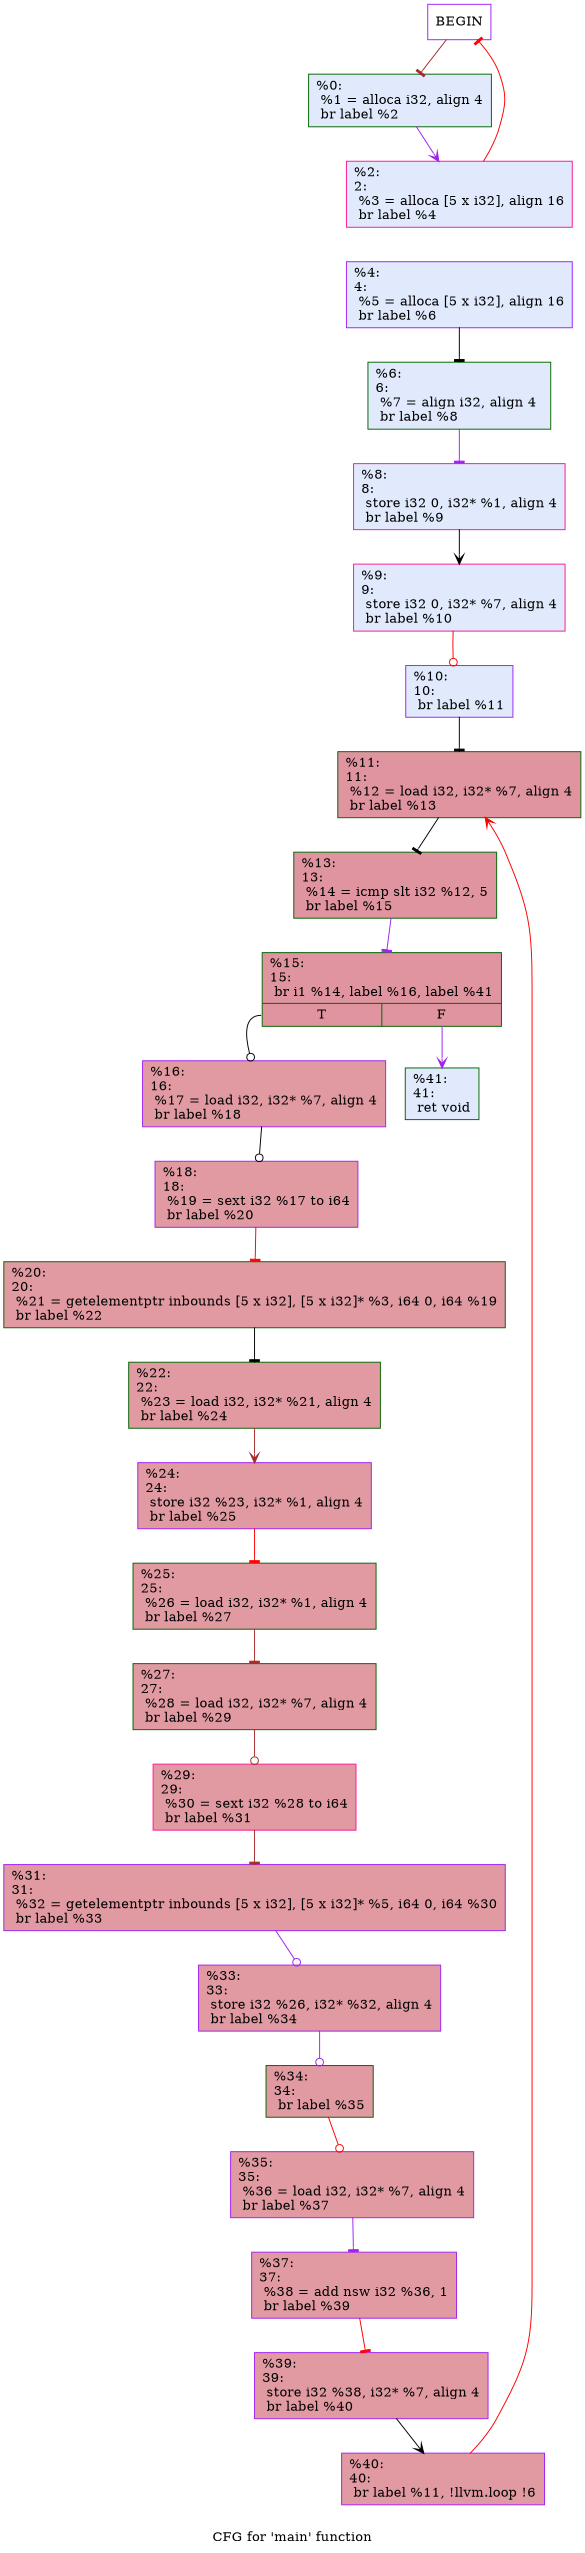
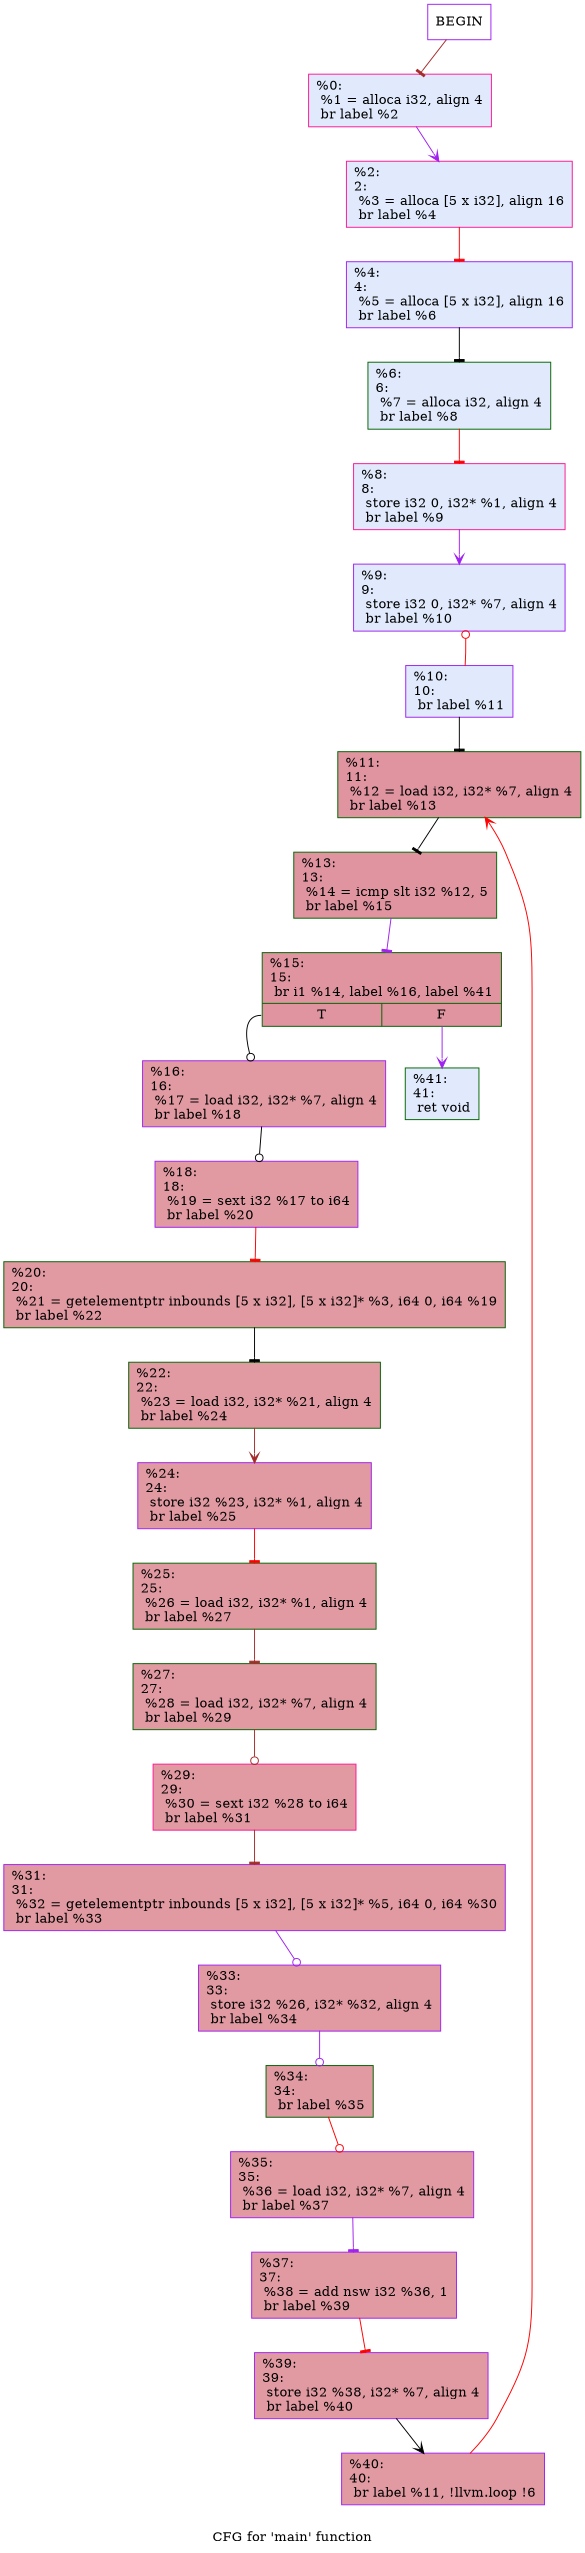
(400, 100) -> (400, 100)
(505, 101) -> (459, 242)
(456, 402) -> (459, 402)
(459, 444) -> (459, 444)
(459, 542) -> (459, 542)
(459, 598) -> (459, 598)
(453, 644) -> (466, 652)
